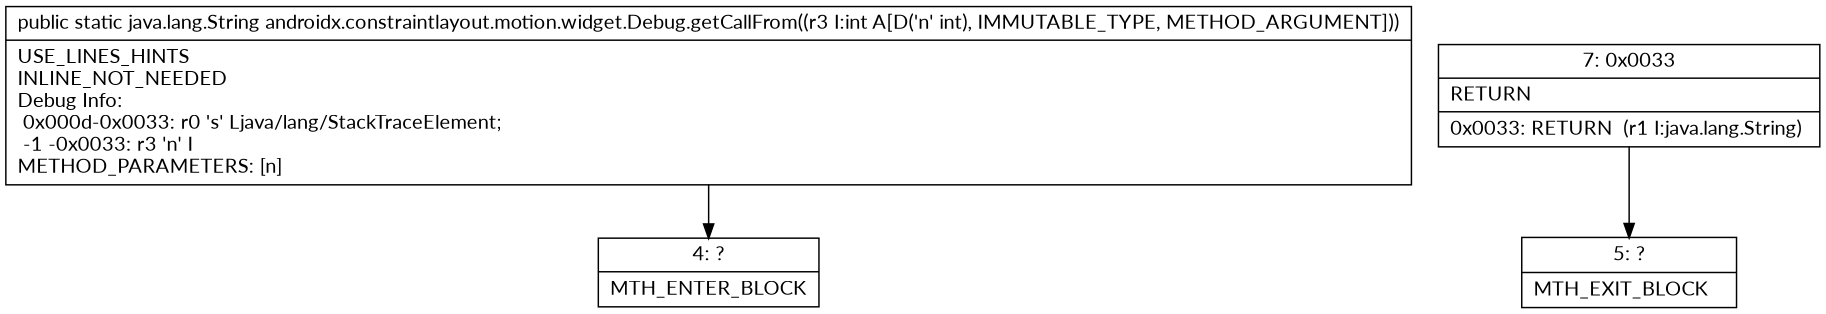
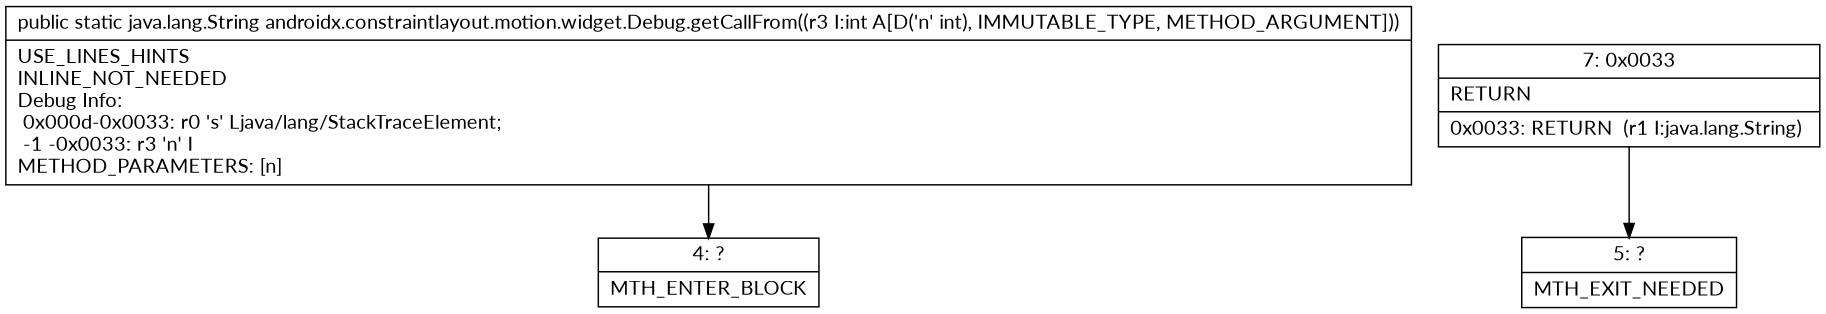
(1621, 289) -> (1629, 289)
